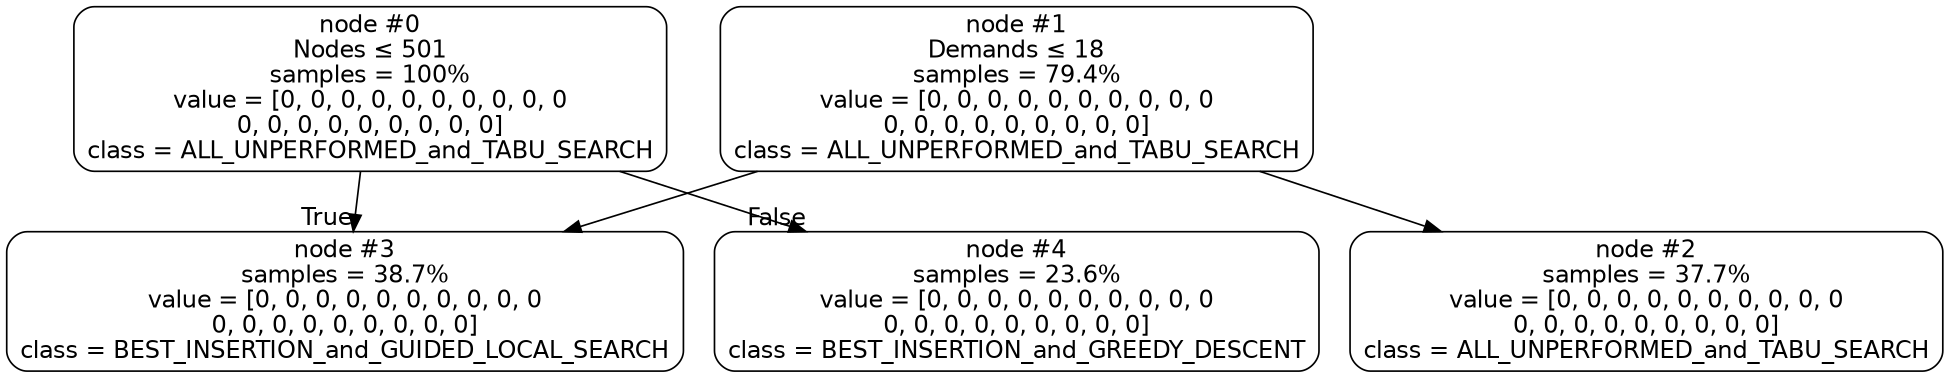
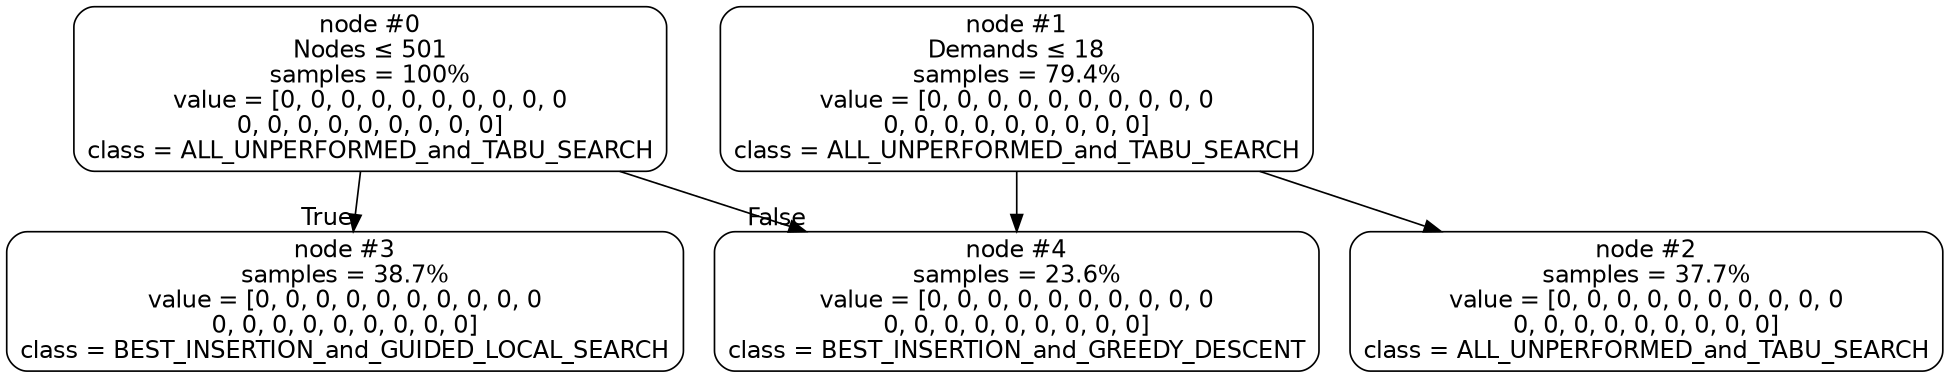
(669, 199) -> (1017, 193)
